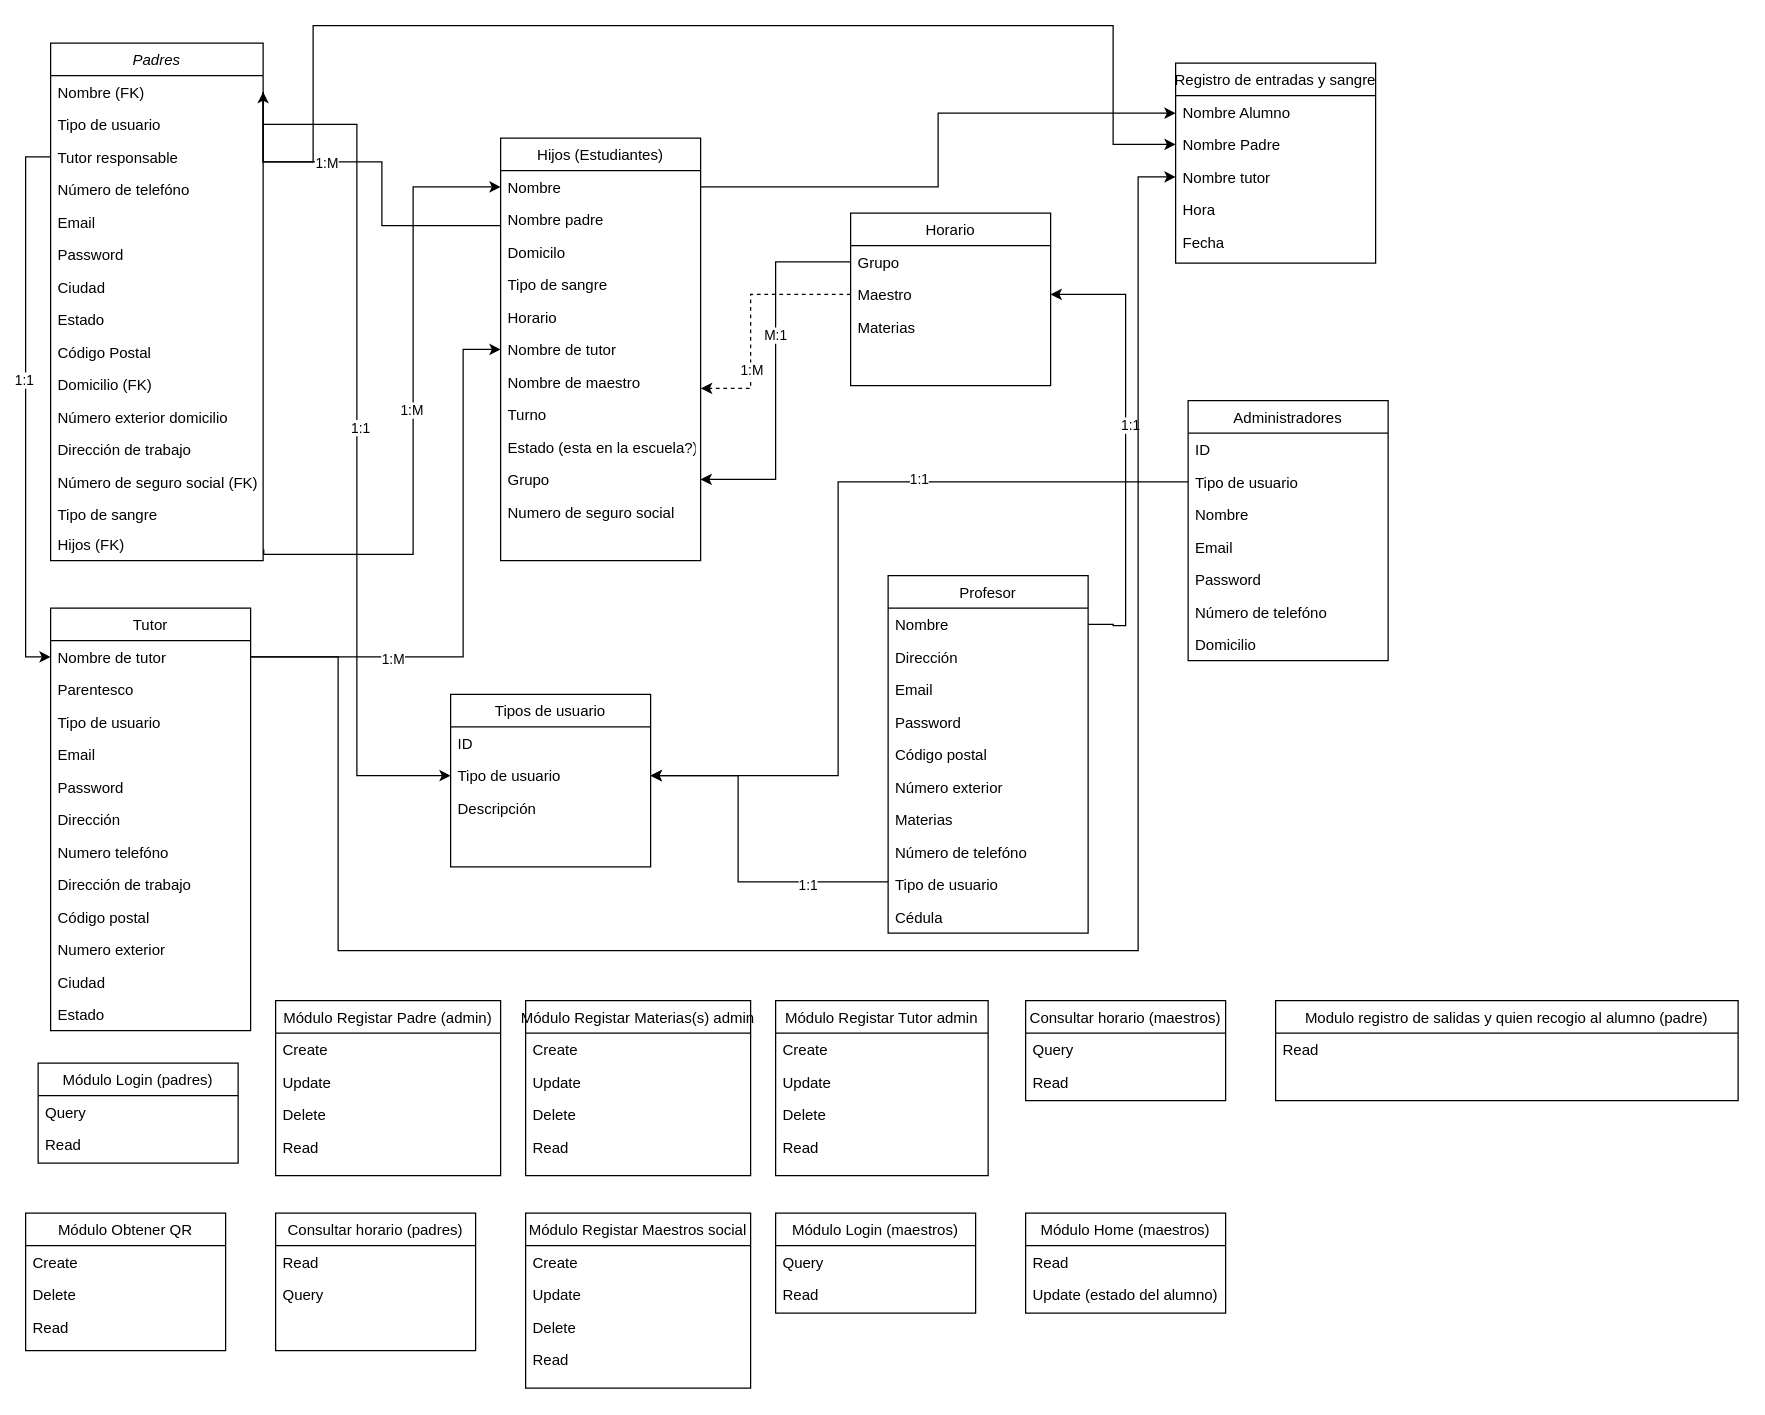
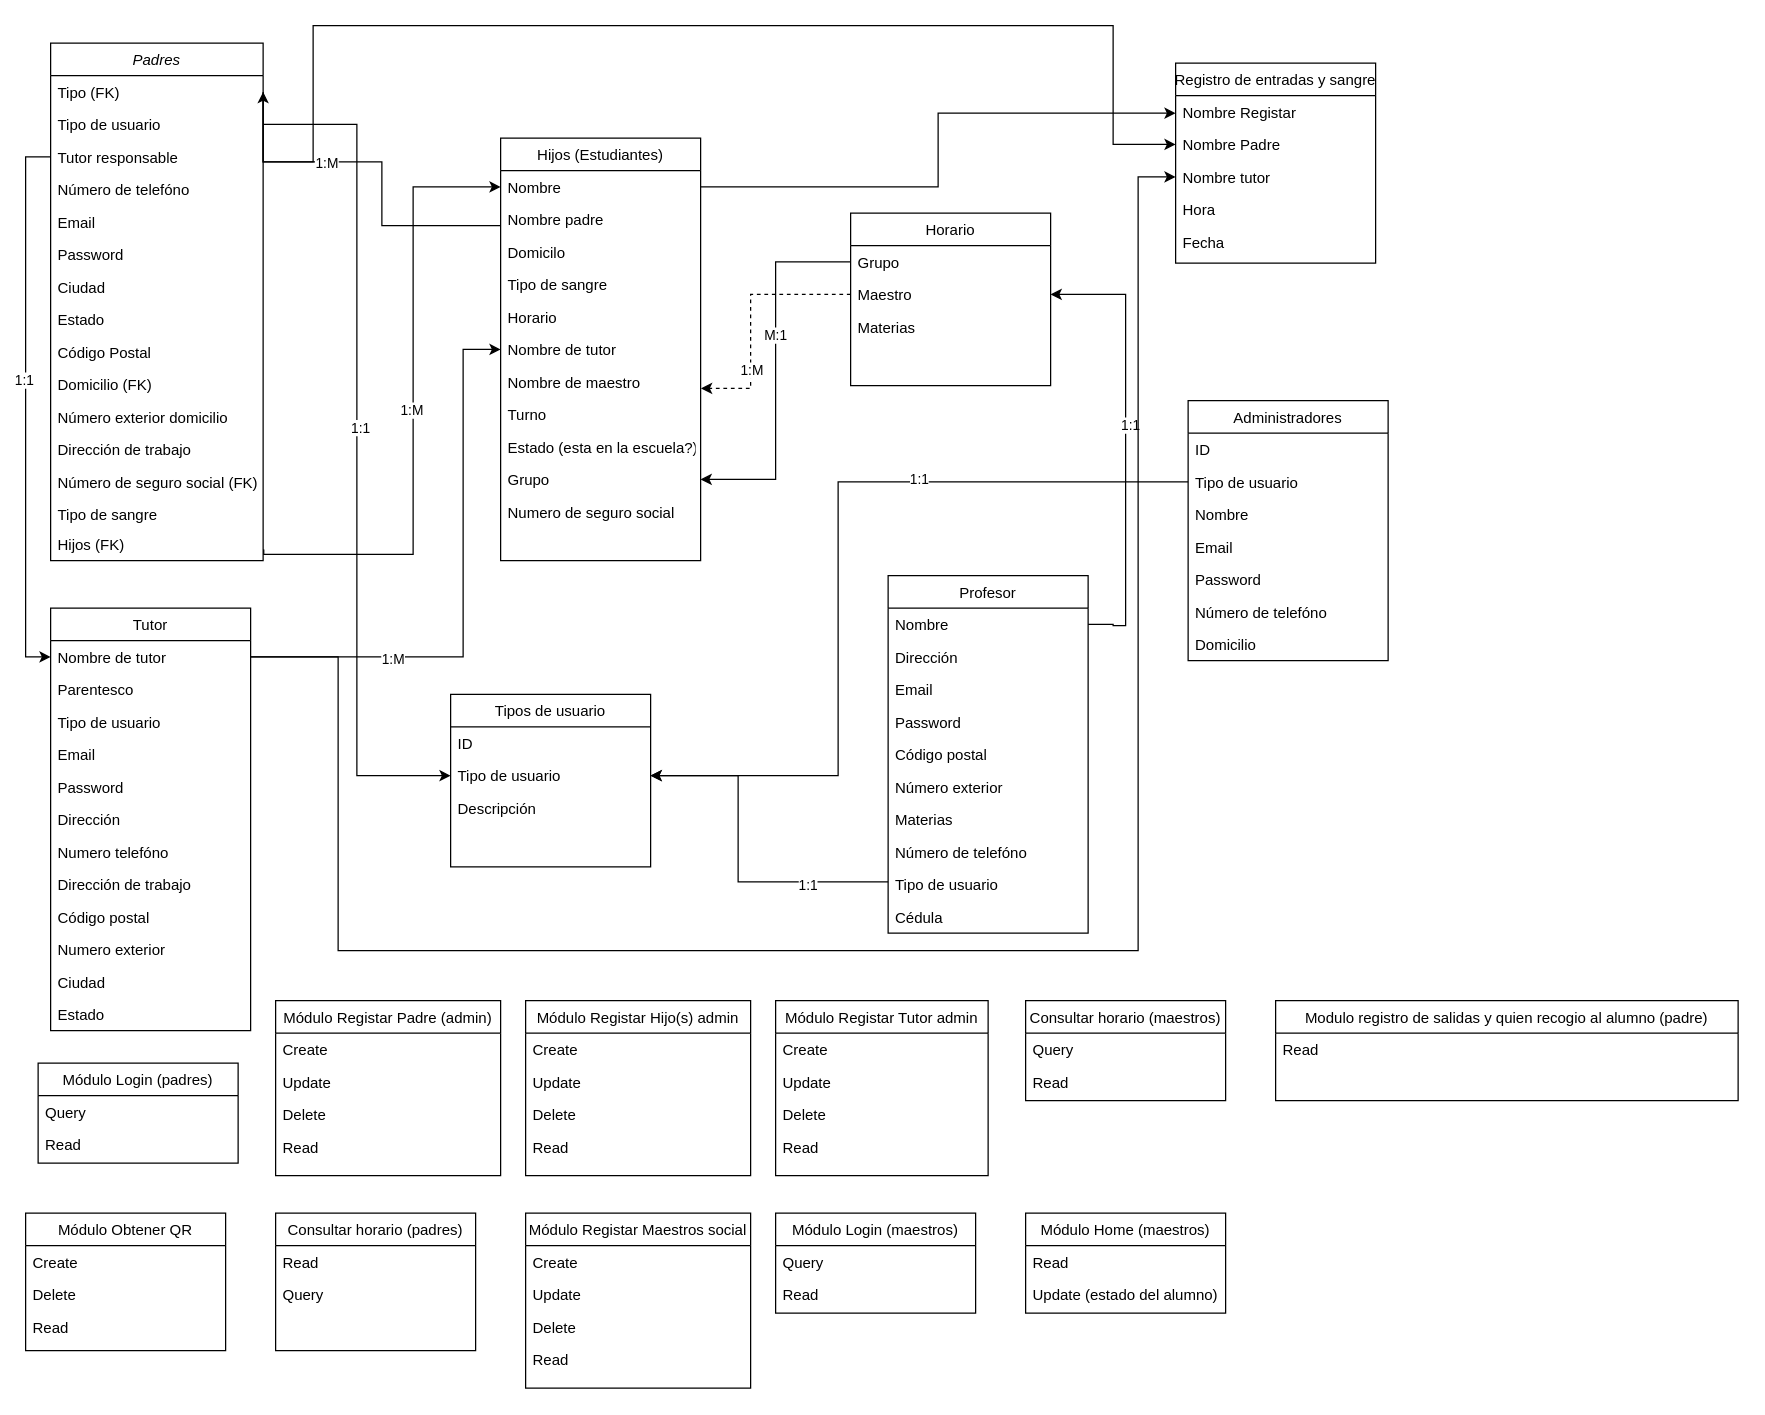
(102, 93) -> (91, 93)
(1233, 113) -> (1242, 113)
(638, 1018) -> (638, 1018)
